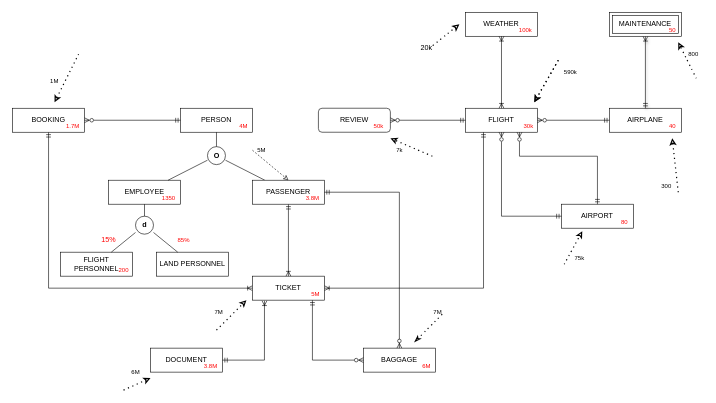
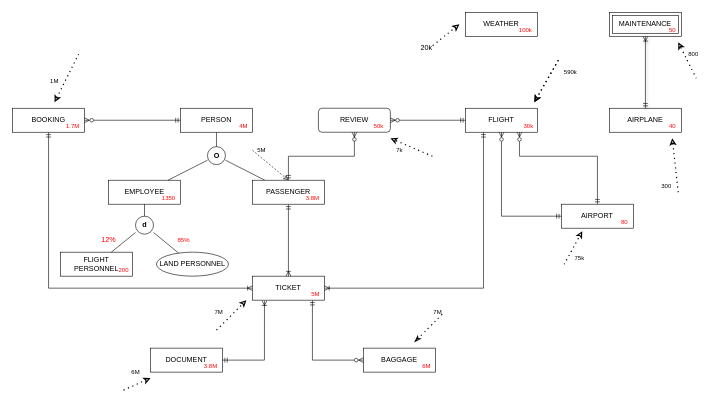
(501, 72) -> none
(578, 120) -> none
(399, 232) -> (354, 146)
(109, 240) -> (109, 240)
(192, 264) -> (192, 264)
